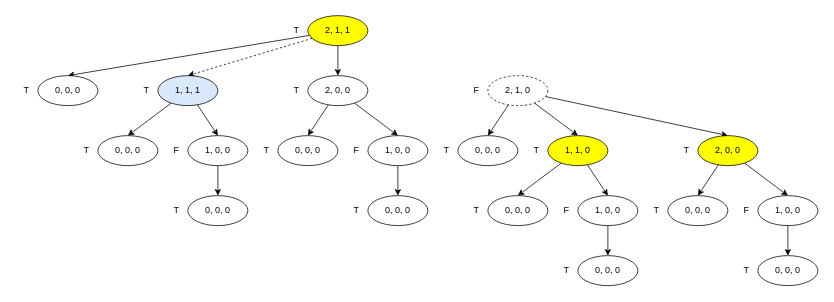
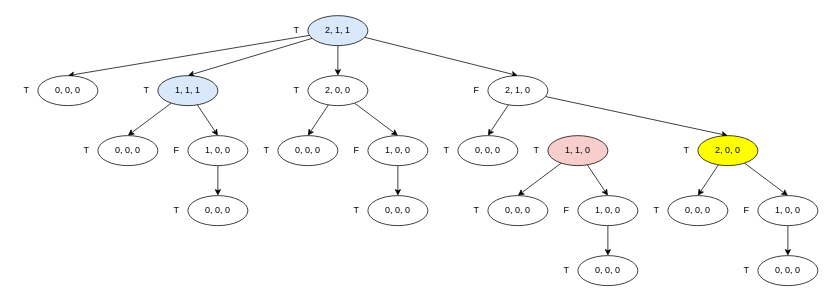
(338, 30) -> (338, 30)
(254, 55) -> (254, 55)
none -> (438, 56)
(518, 90) -> (518, 90)
(554, 117) -> none
(578, 150) -> (578, 150)
